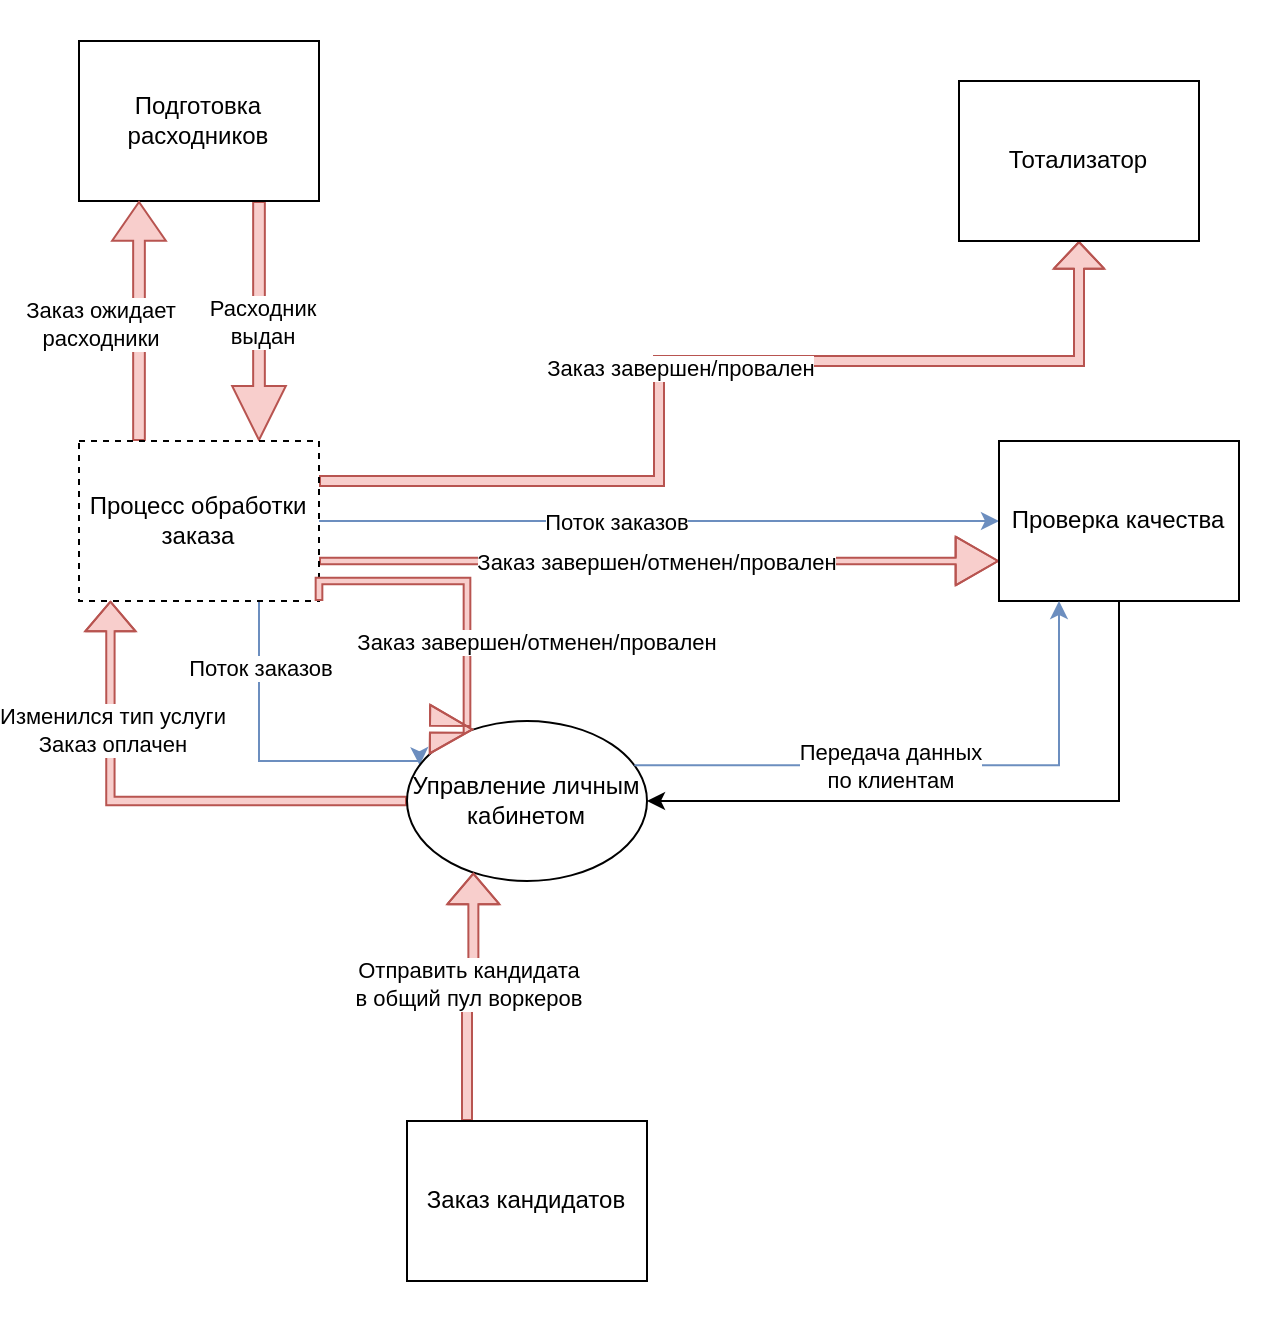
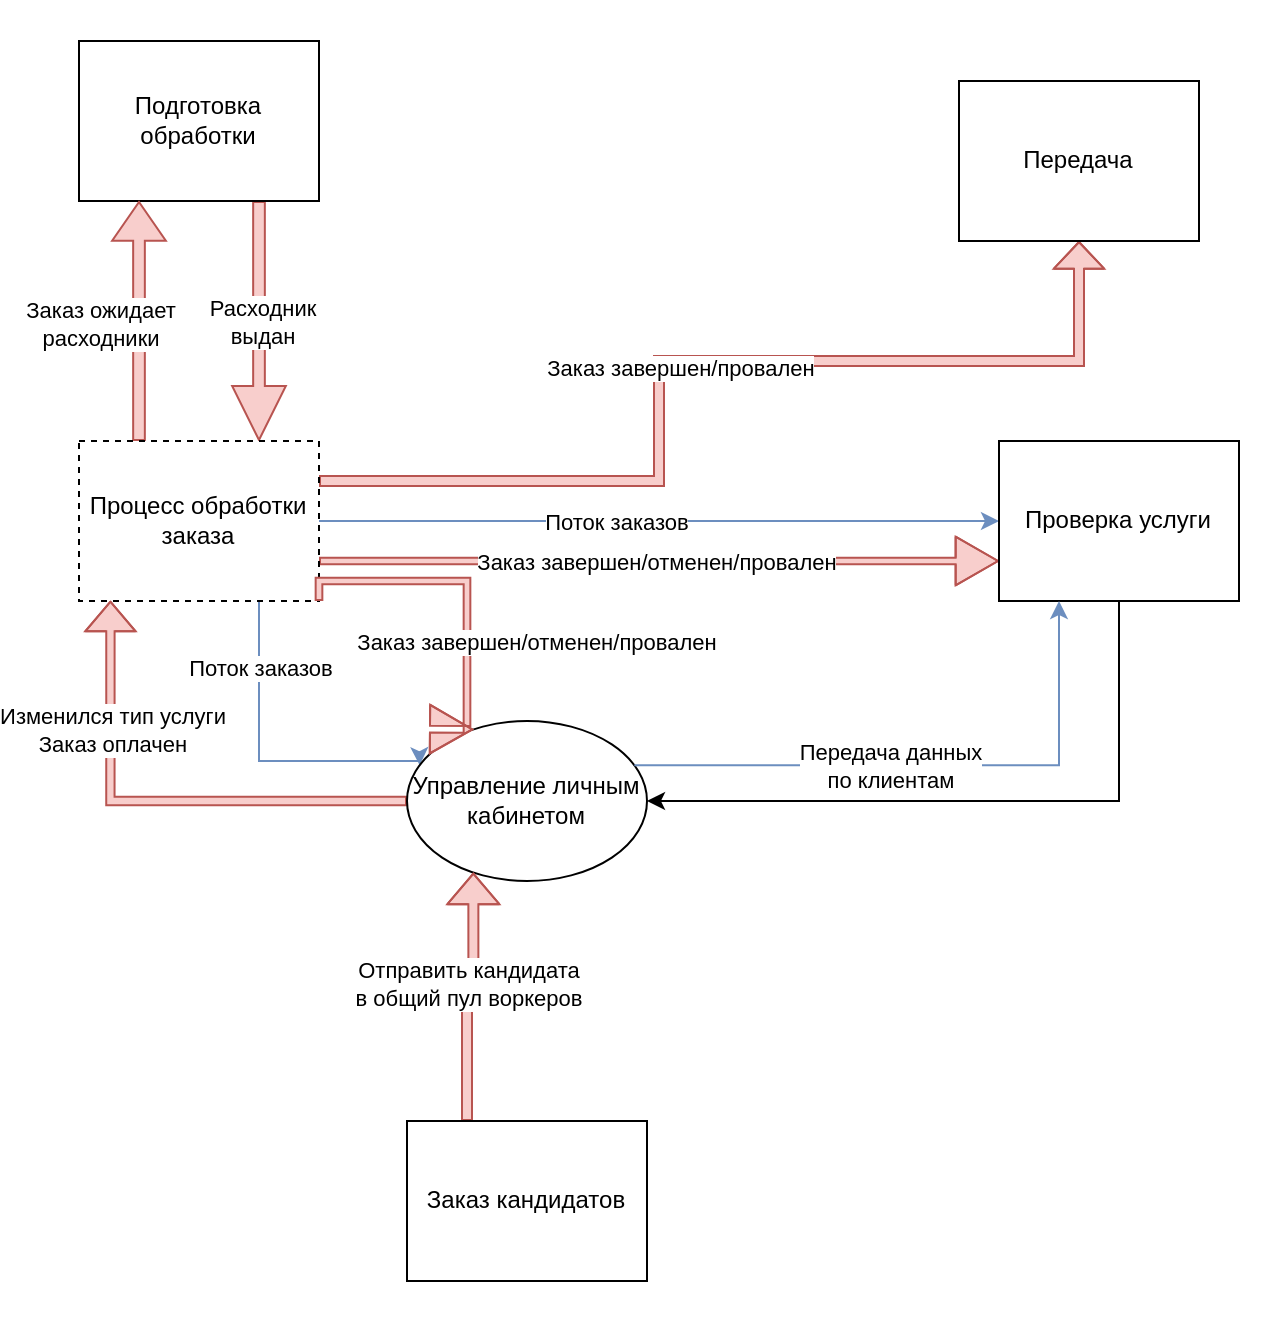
(199, 121) -> (199, 121)
(1079, 161) -> (1079, 161)
(1119, 521) -> (1119, 521)
